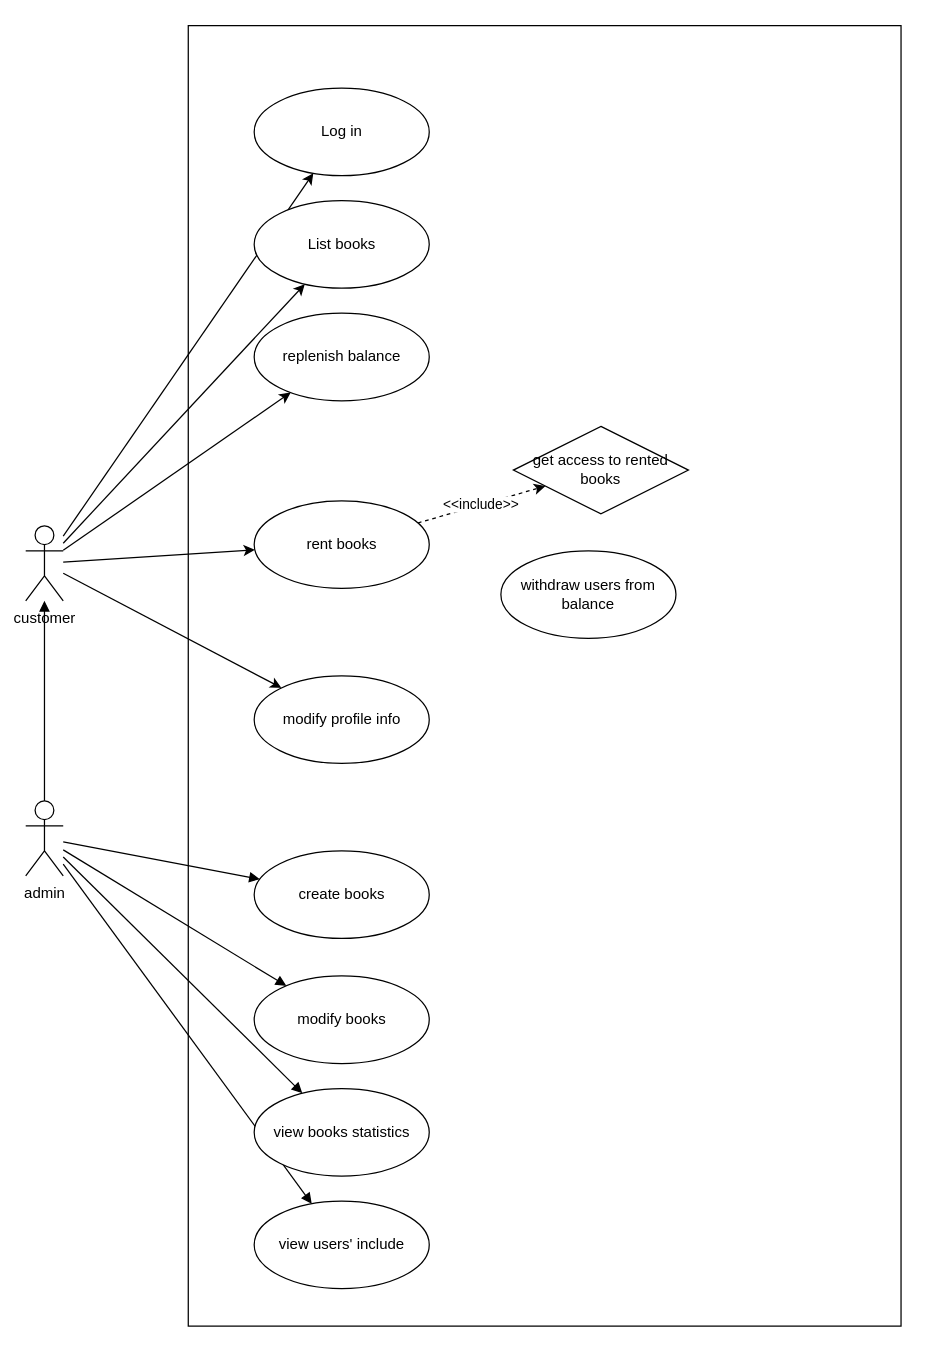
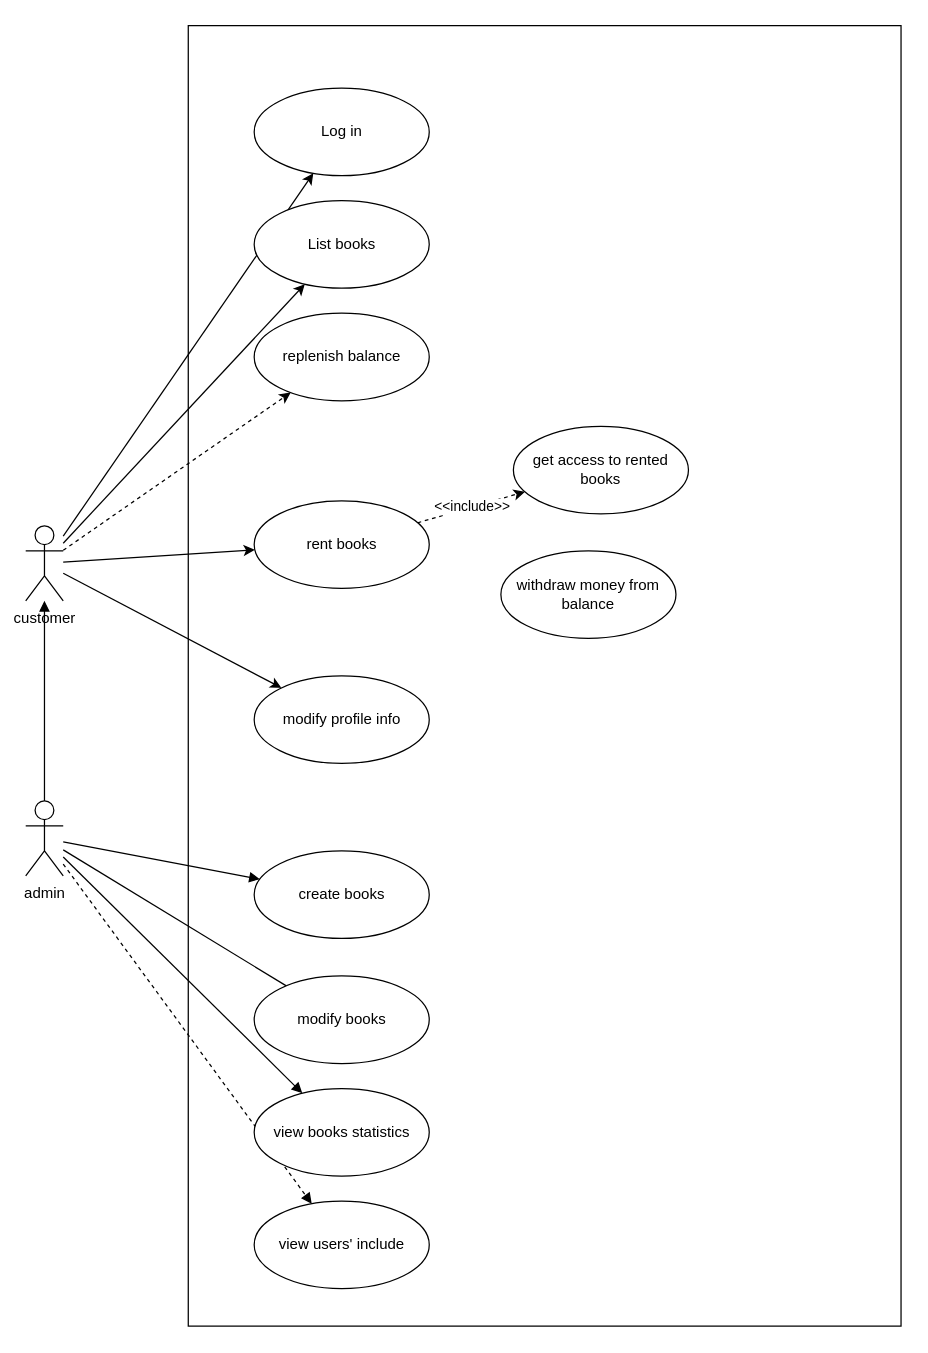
(601, 470) -> (601, 470)
(174, 473) -> (174, 473)
(588, 594) -> (588, 594)
(276, 979) -> (280, 982)
(159, 995) -> (159, 995)
